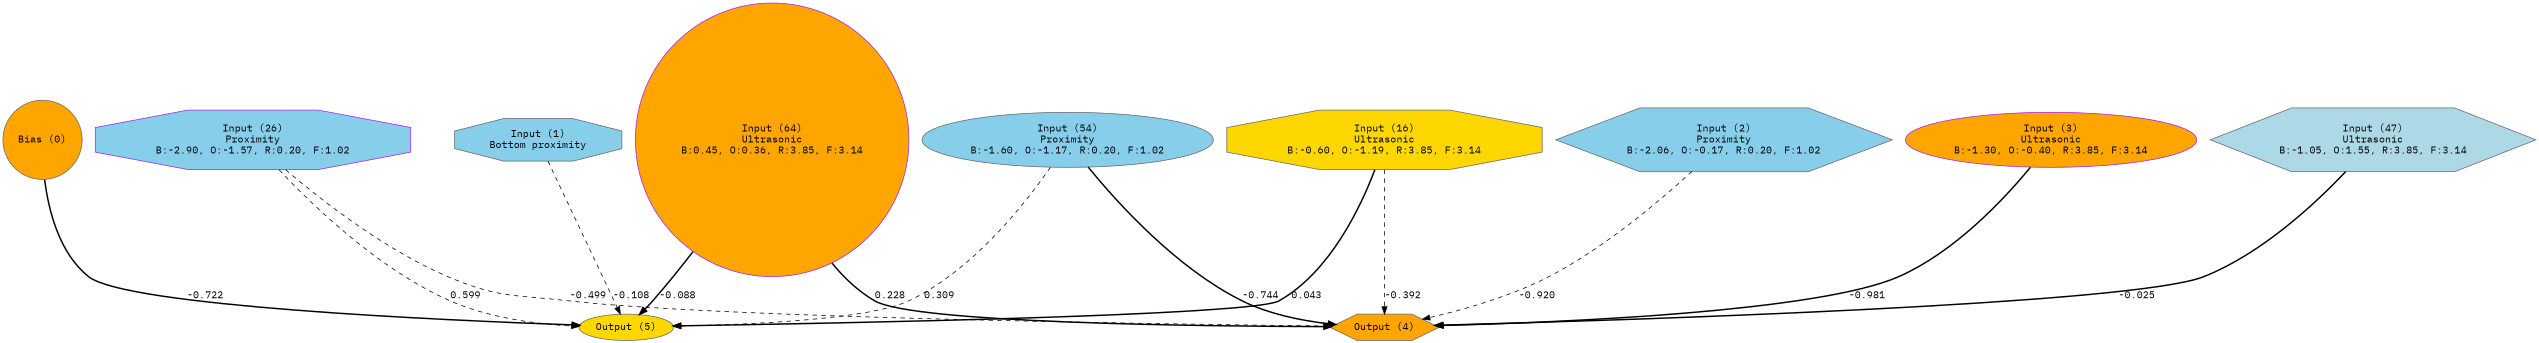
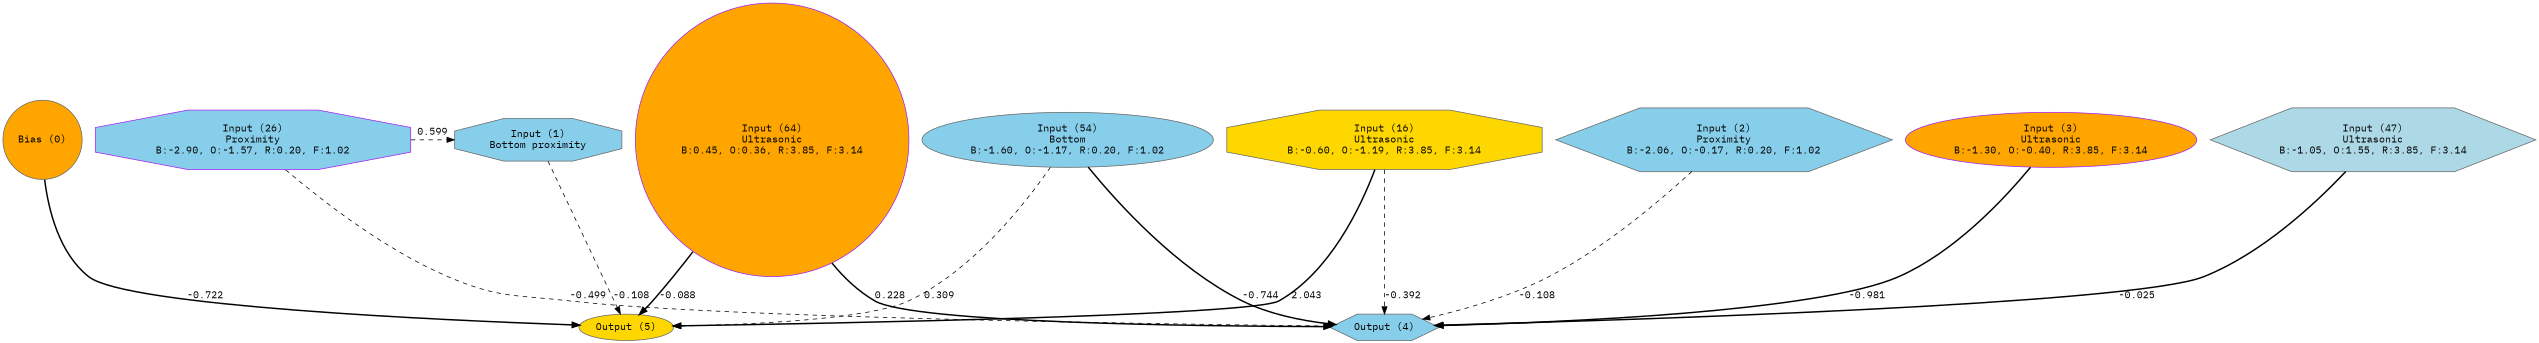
(1068, 140) -> (1068, 140)
(410, 279) -> (429, 140)
(1307, 295) -> (1307, 295)
(1537, 295) -> (1537, 295)
(1385, 327) -> (1385, 327)
